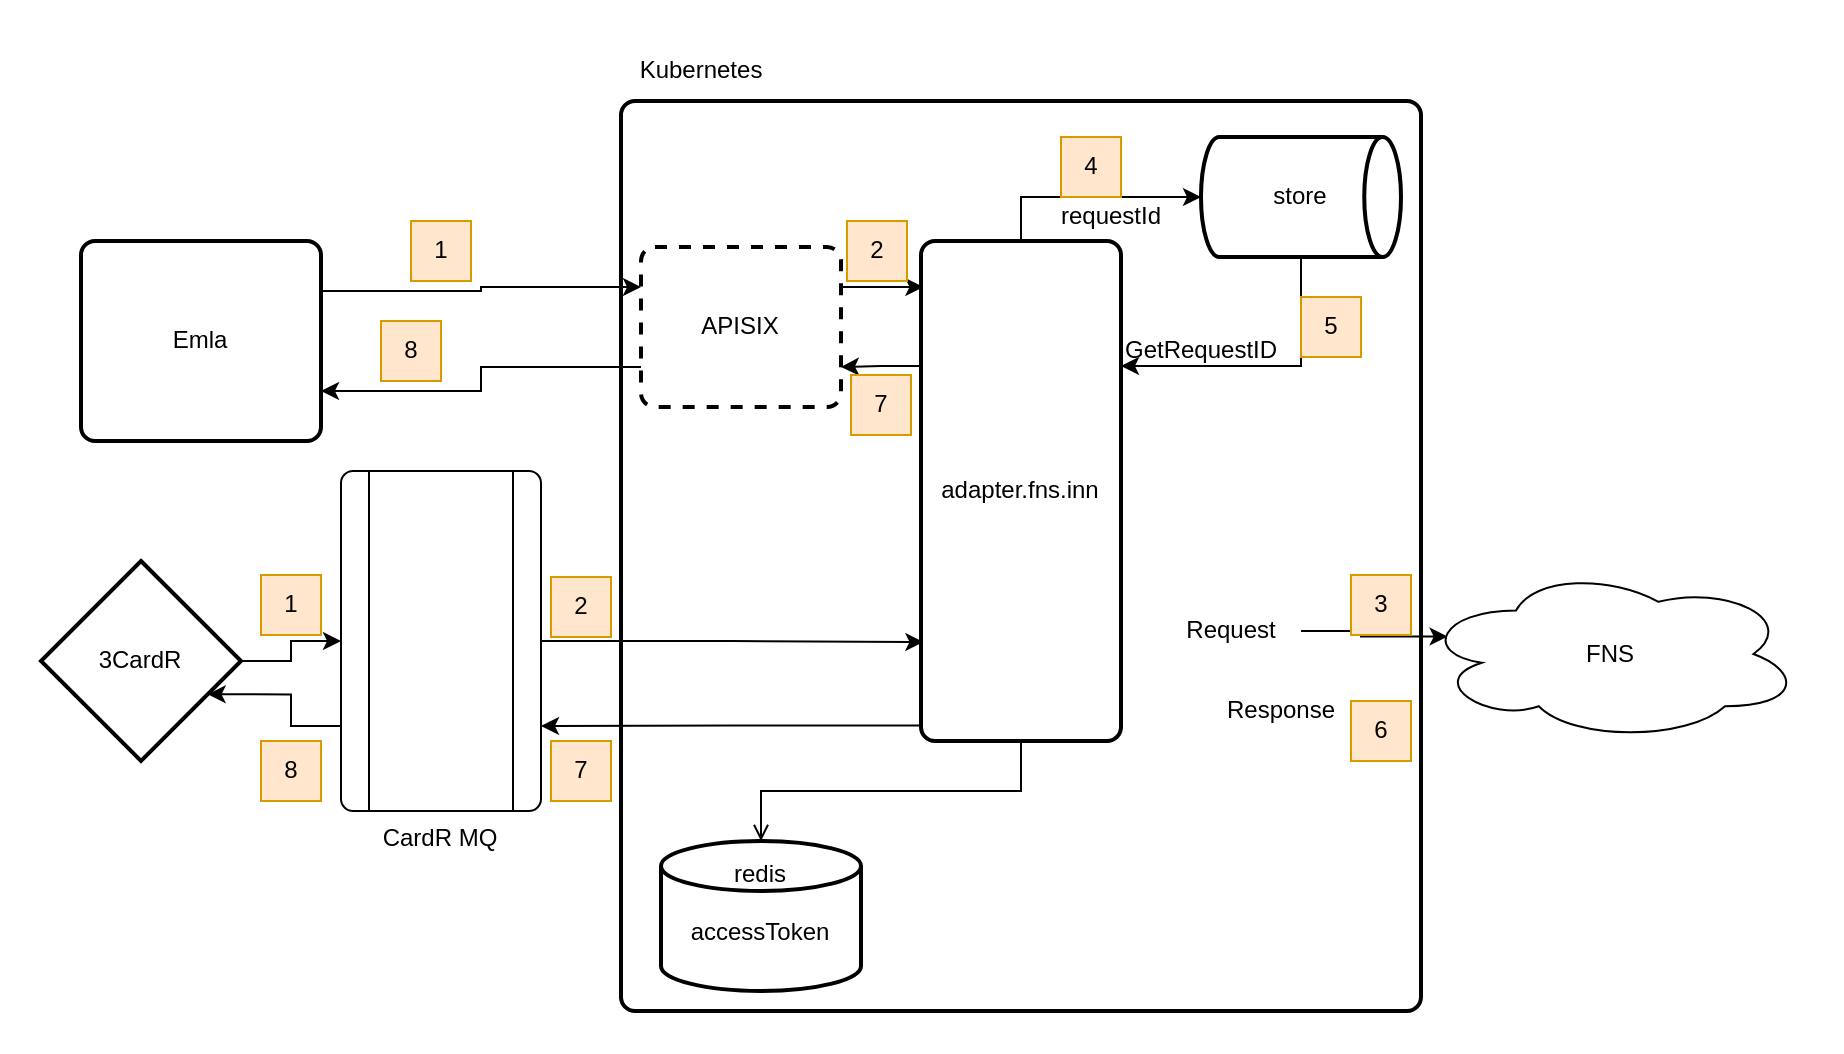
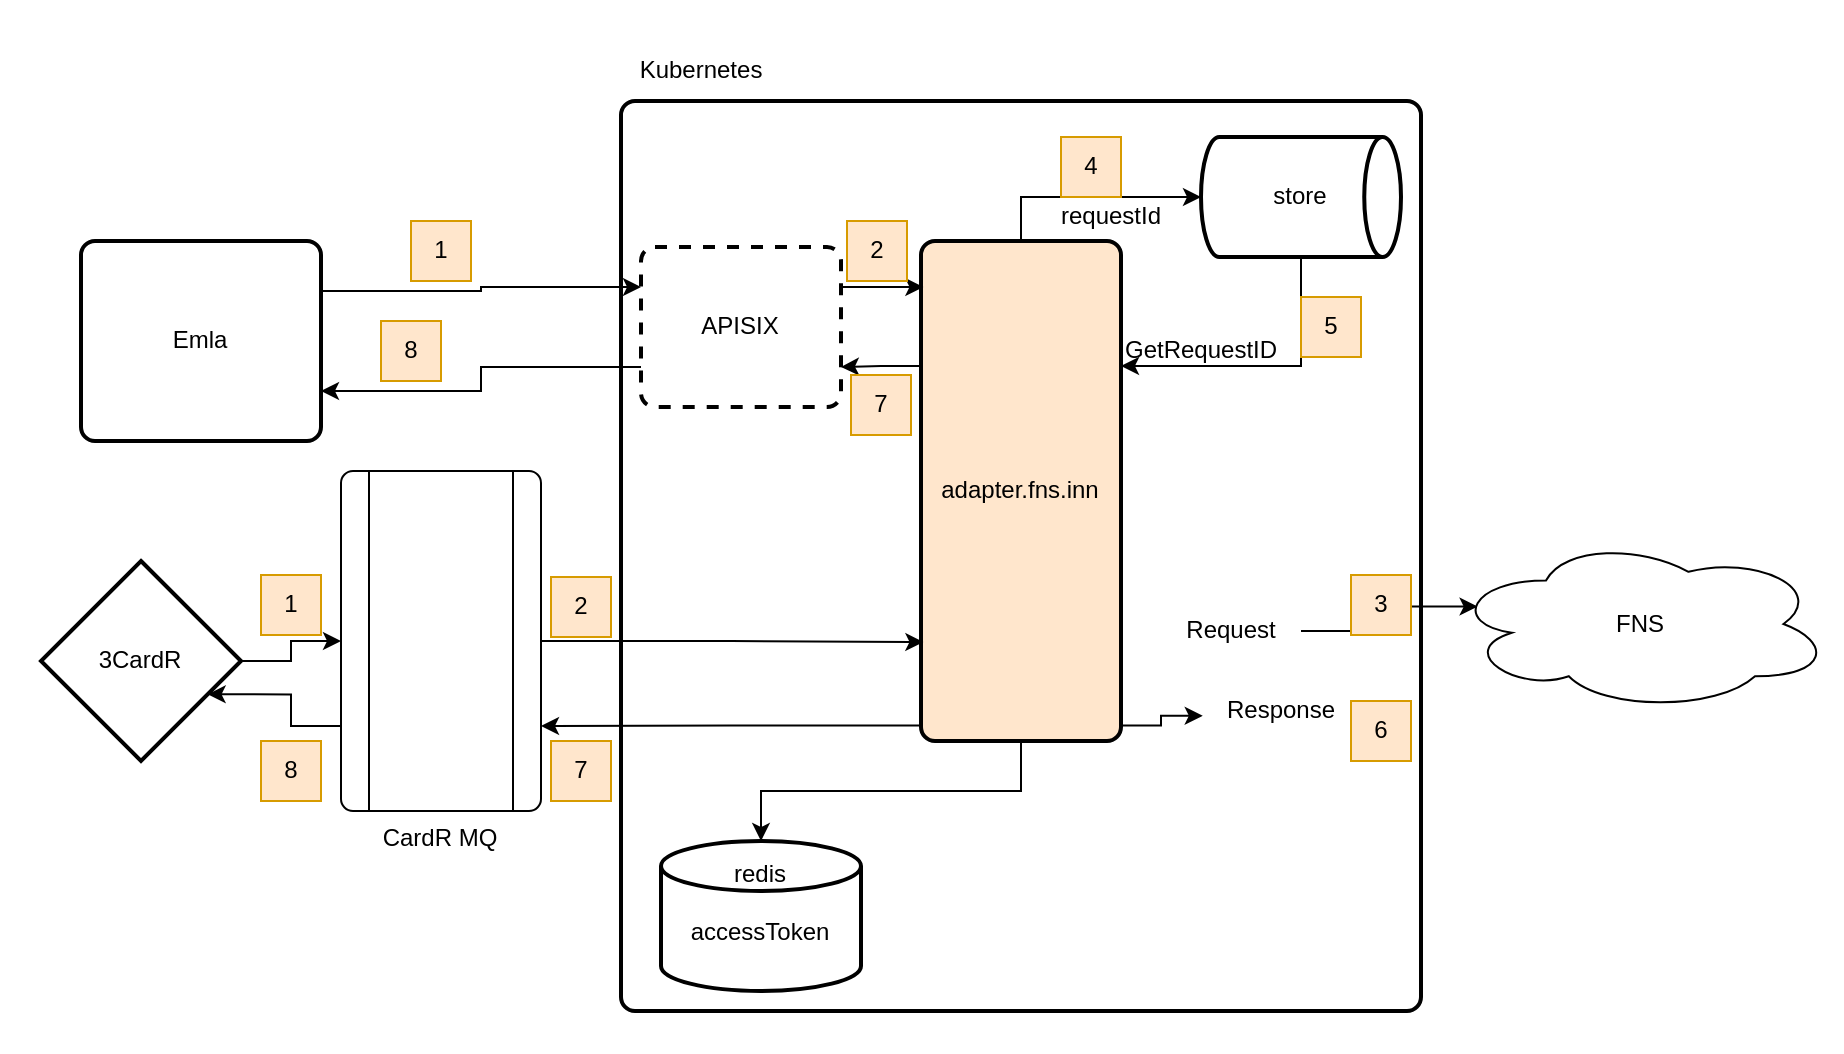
(1021, 491) -> (1021, 491)
(1611, 654) -> (1641, 624)
none -> (1160, 726)
(761, 829) -> (761, 826)
